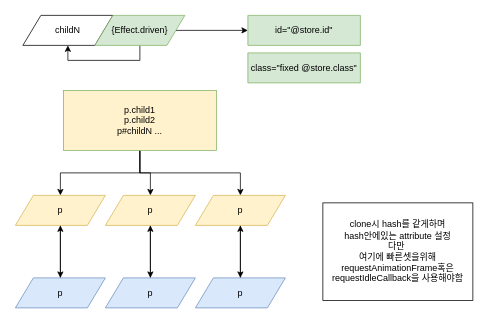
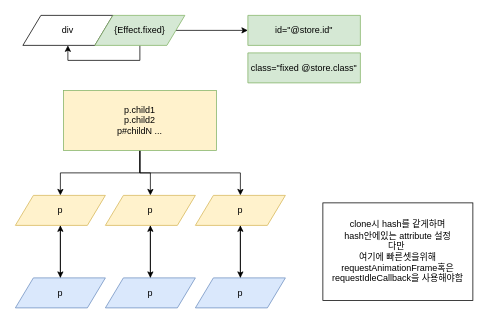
(68, 30) -> (68, 30)
(140, 30) -> (140, 30)
